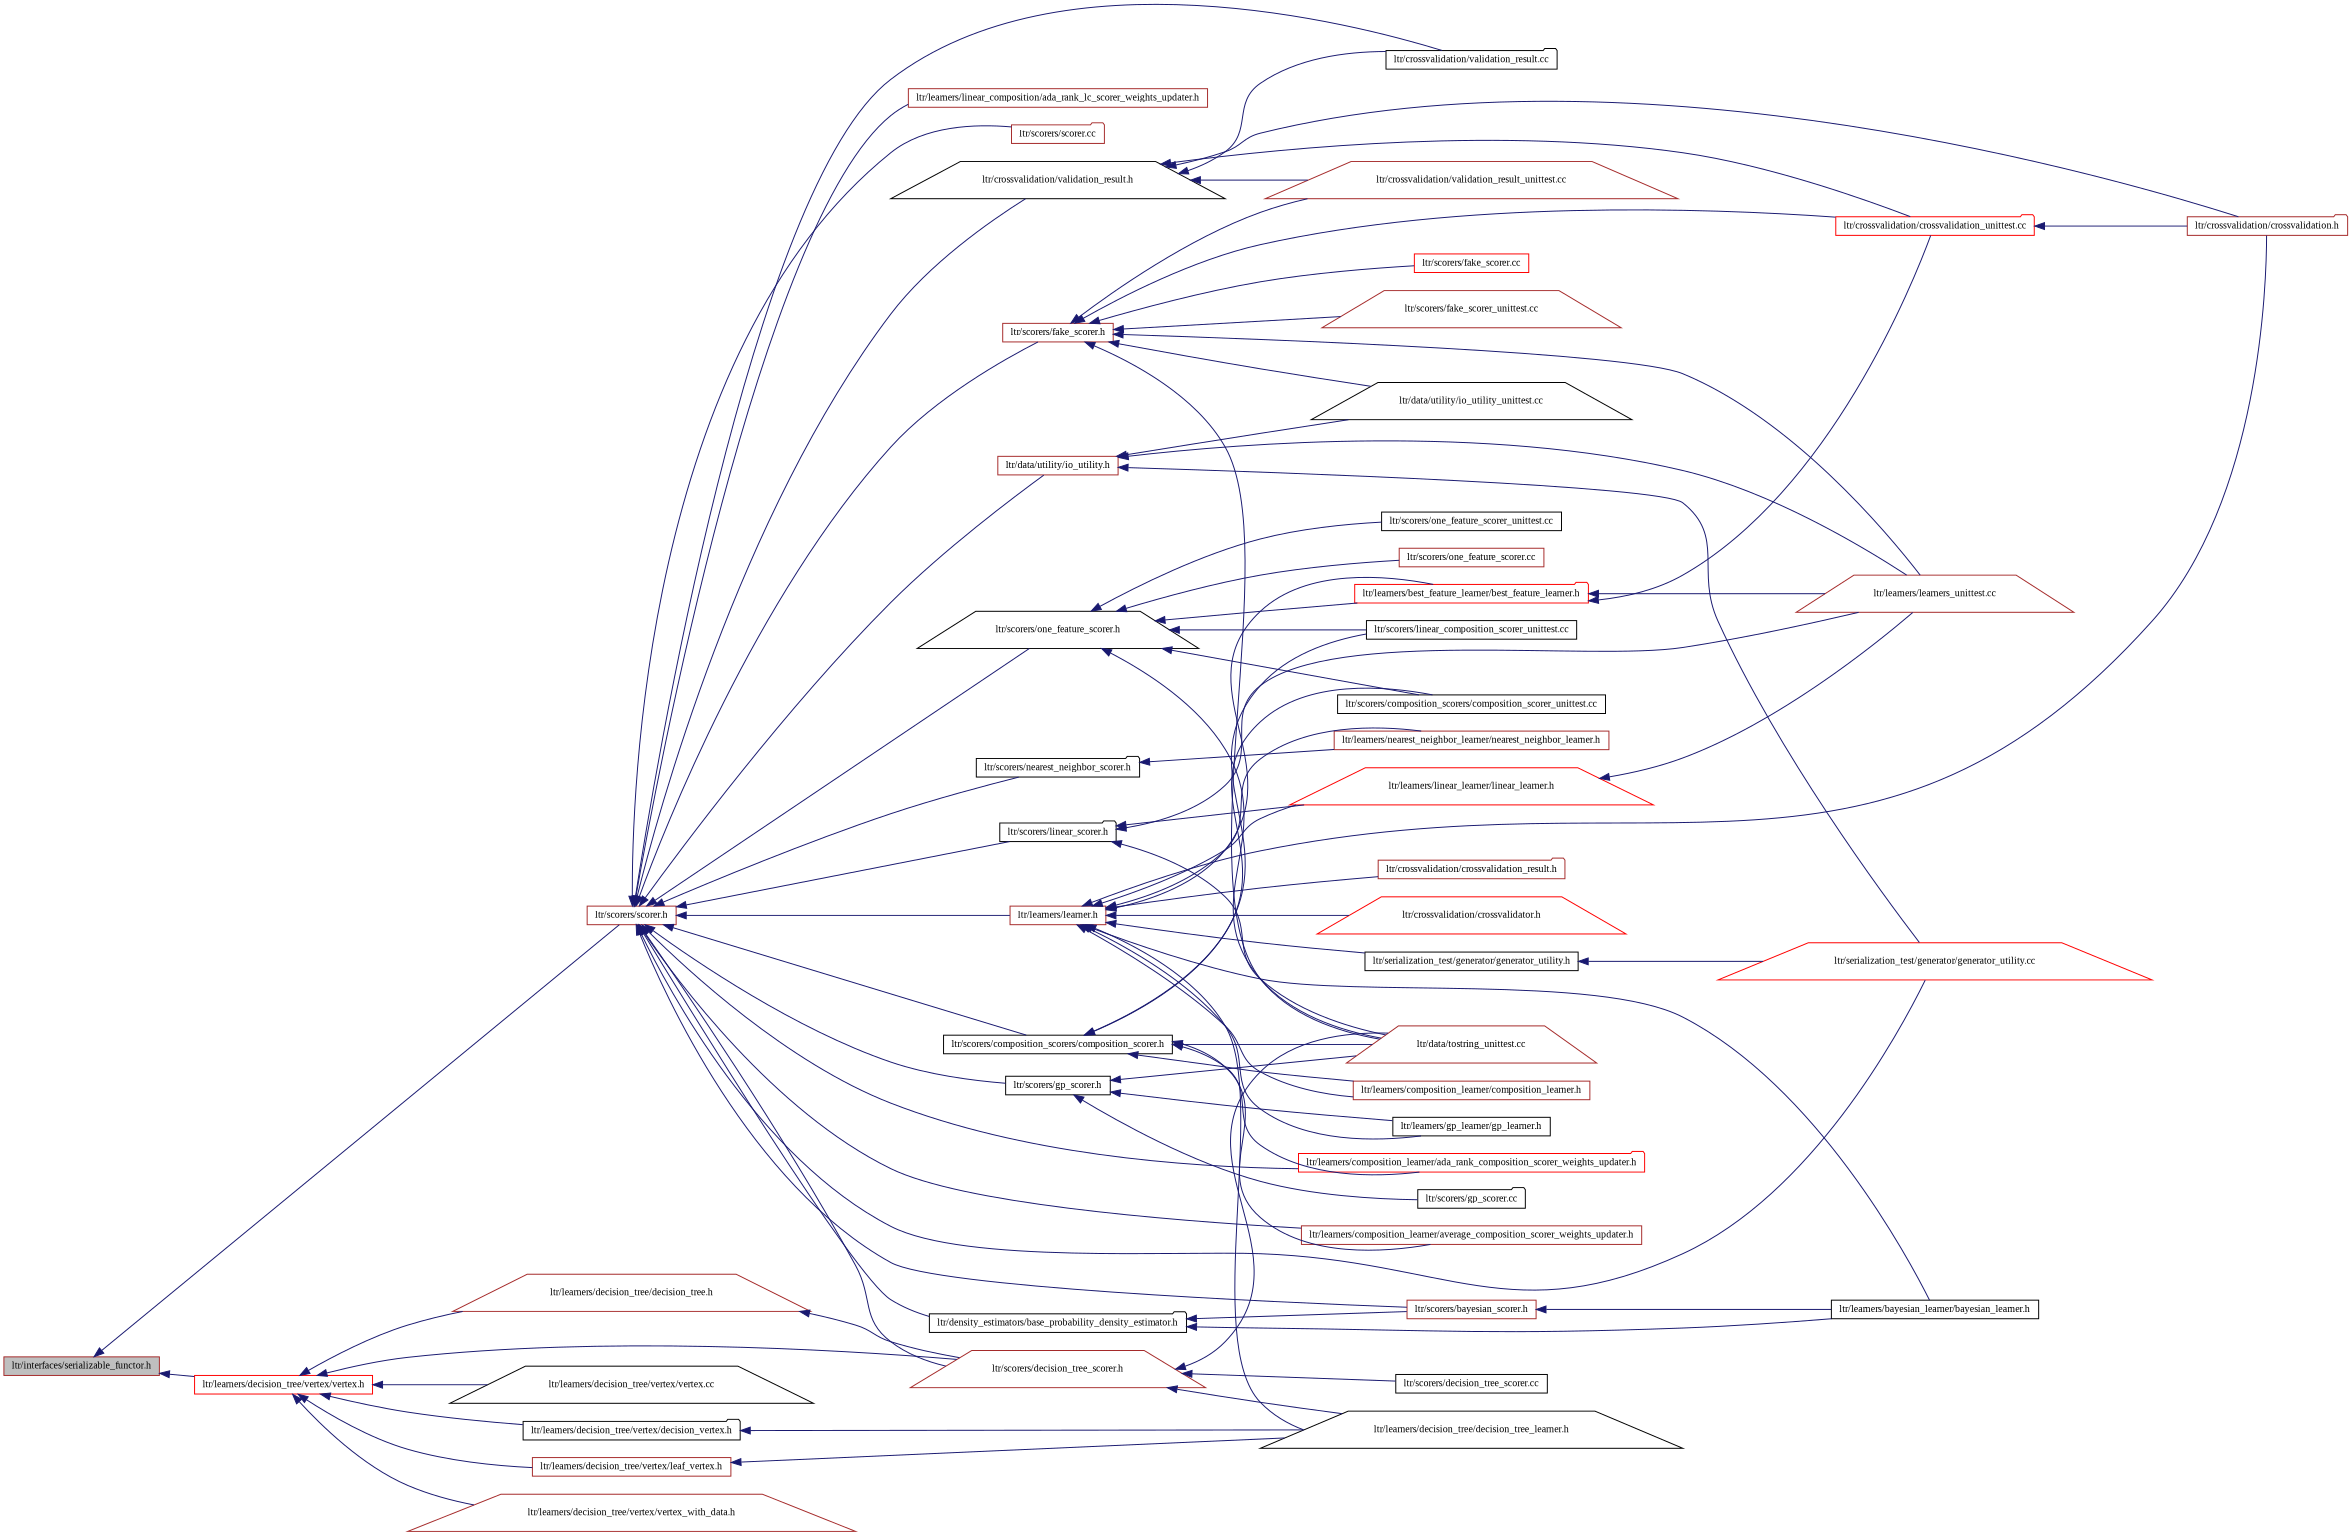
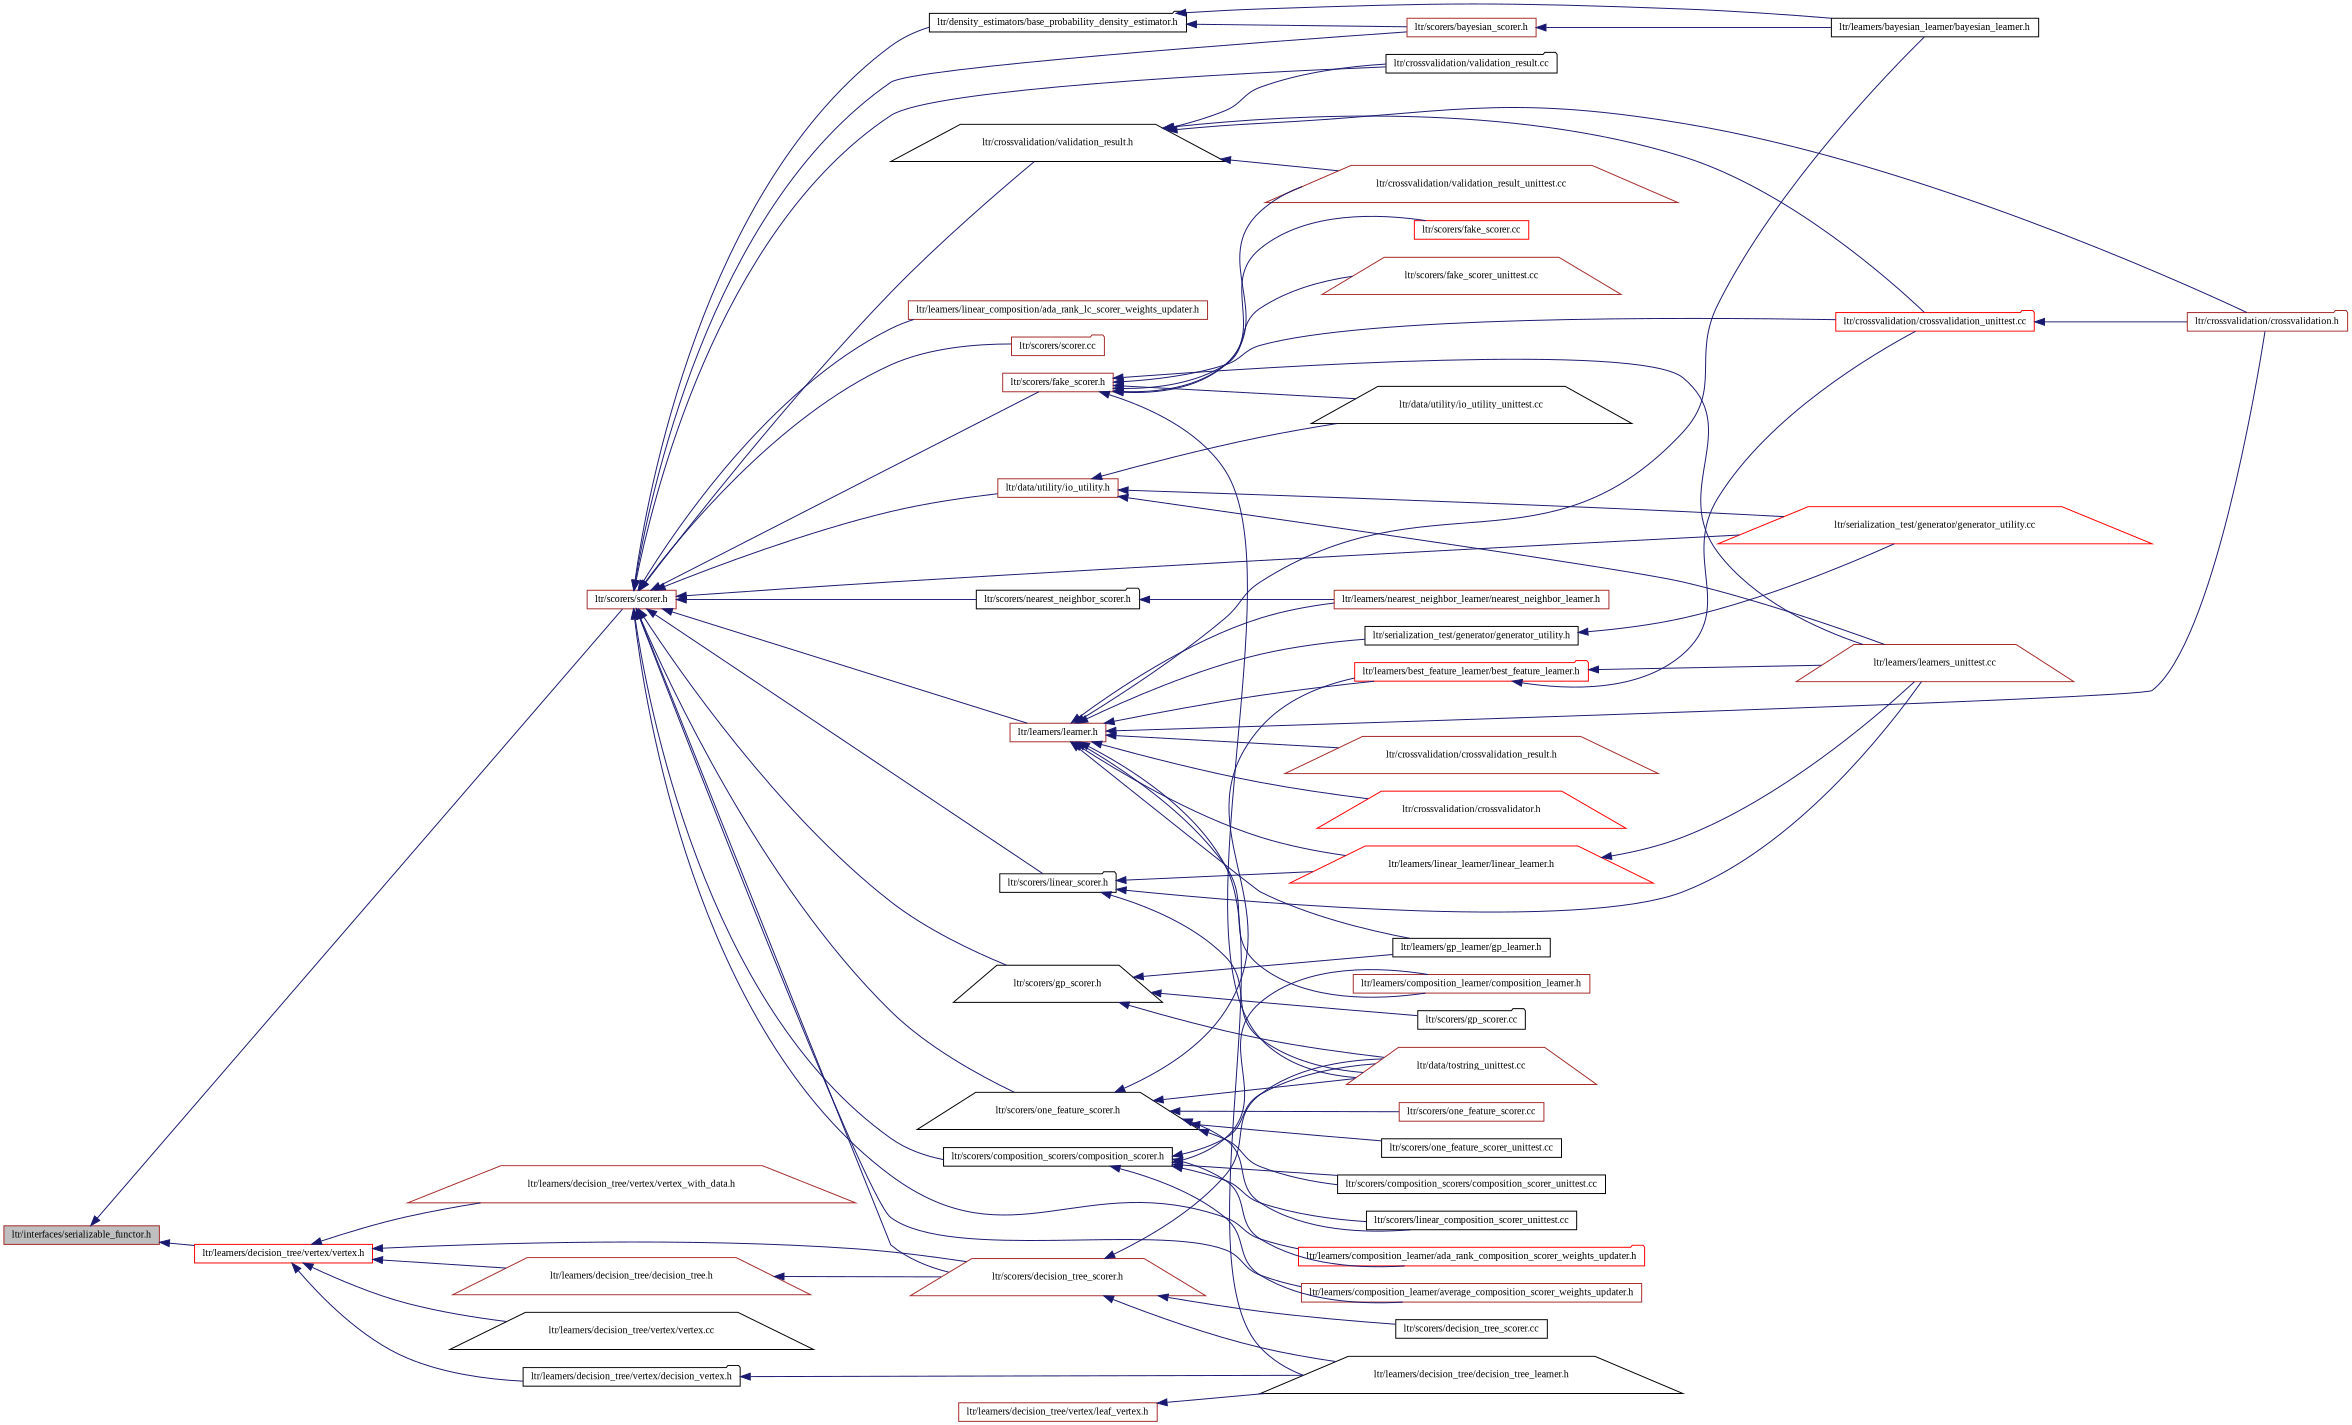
(1472, 869) -> (1472, 755)
(1058, 1086) -> (1058, 984)
(414, 1451) -> none
